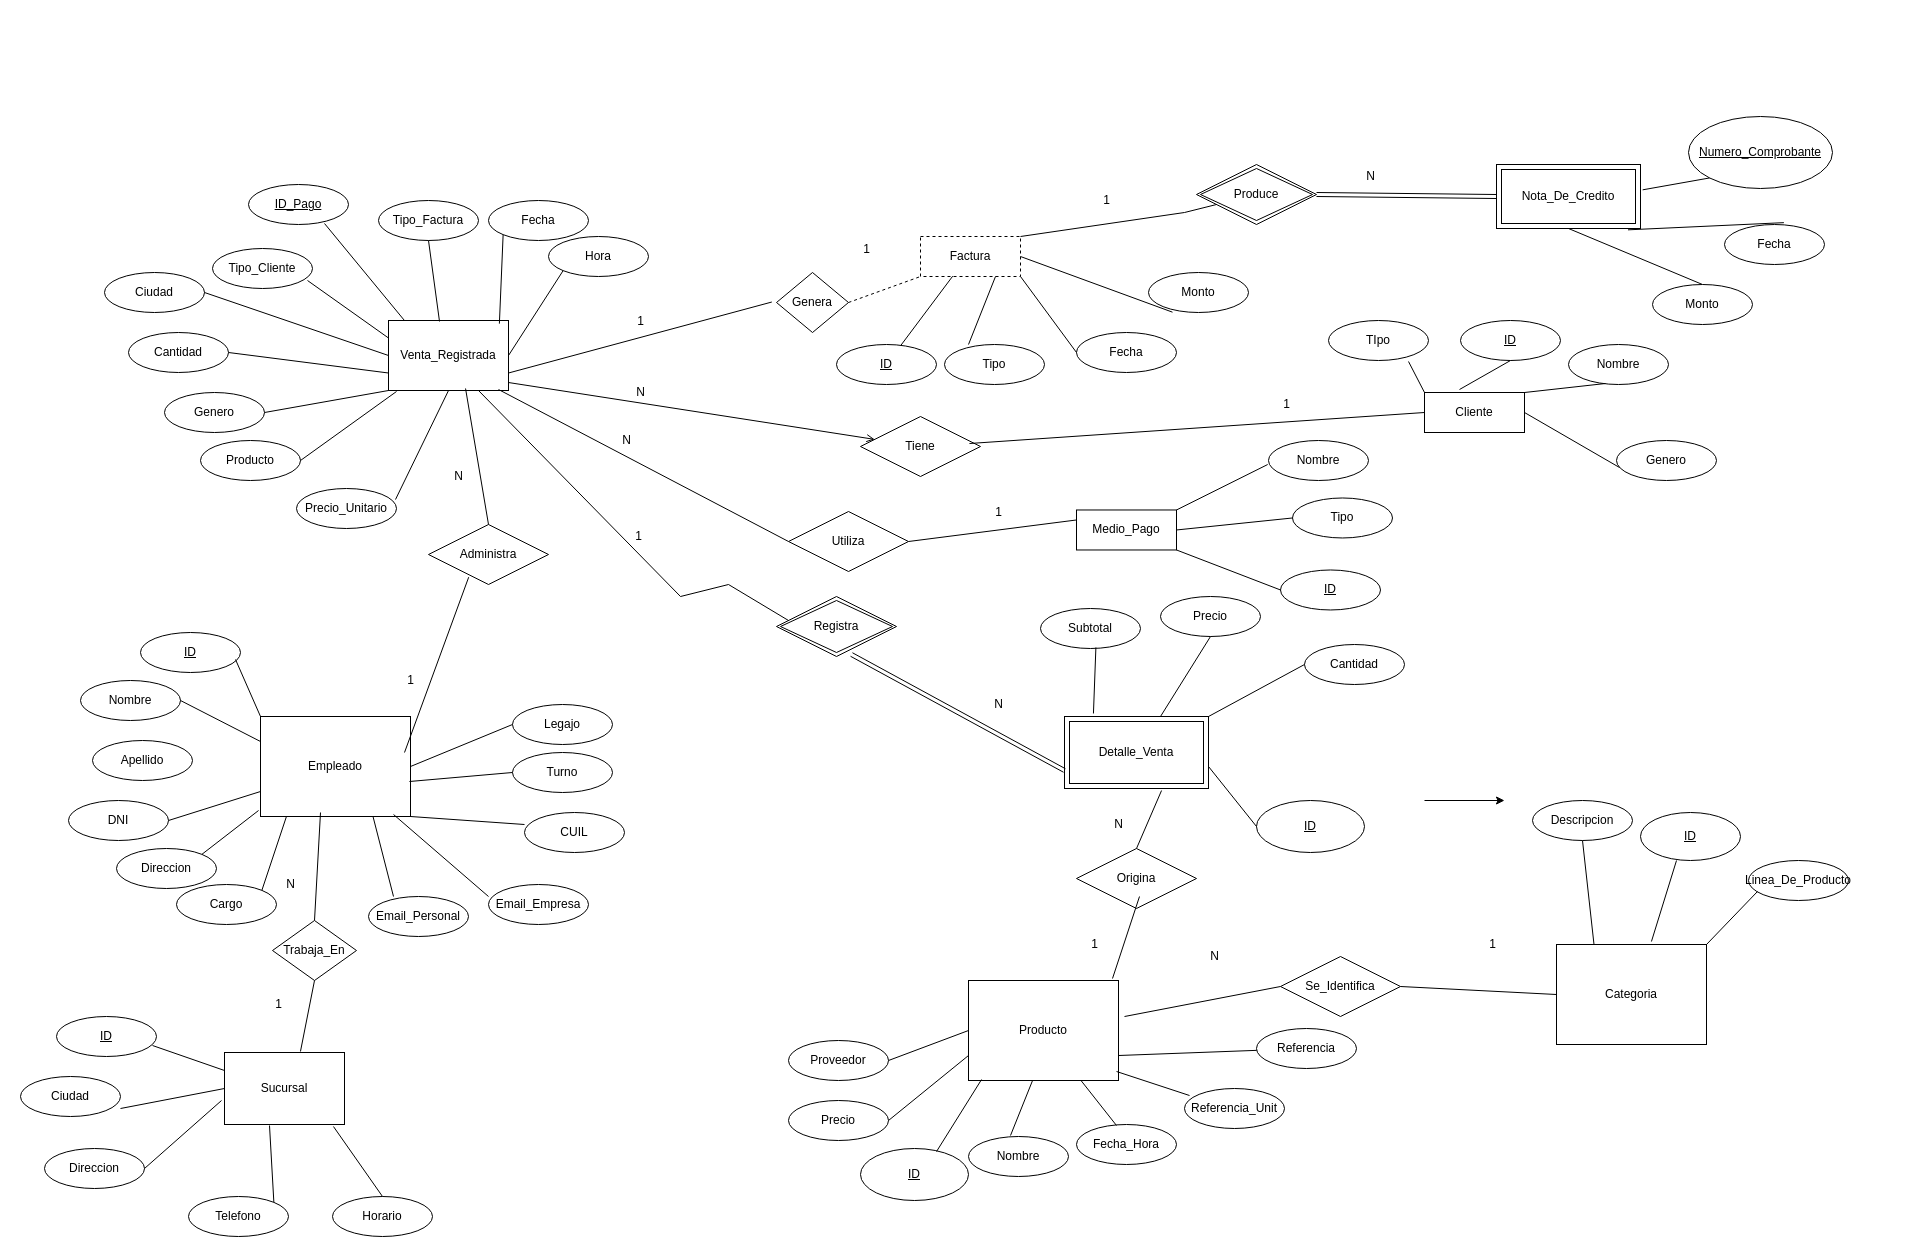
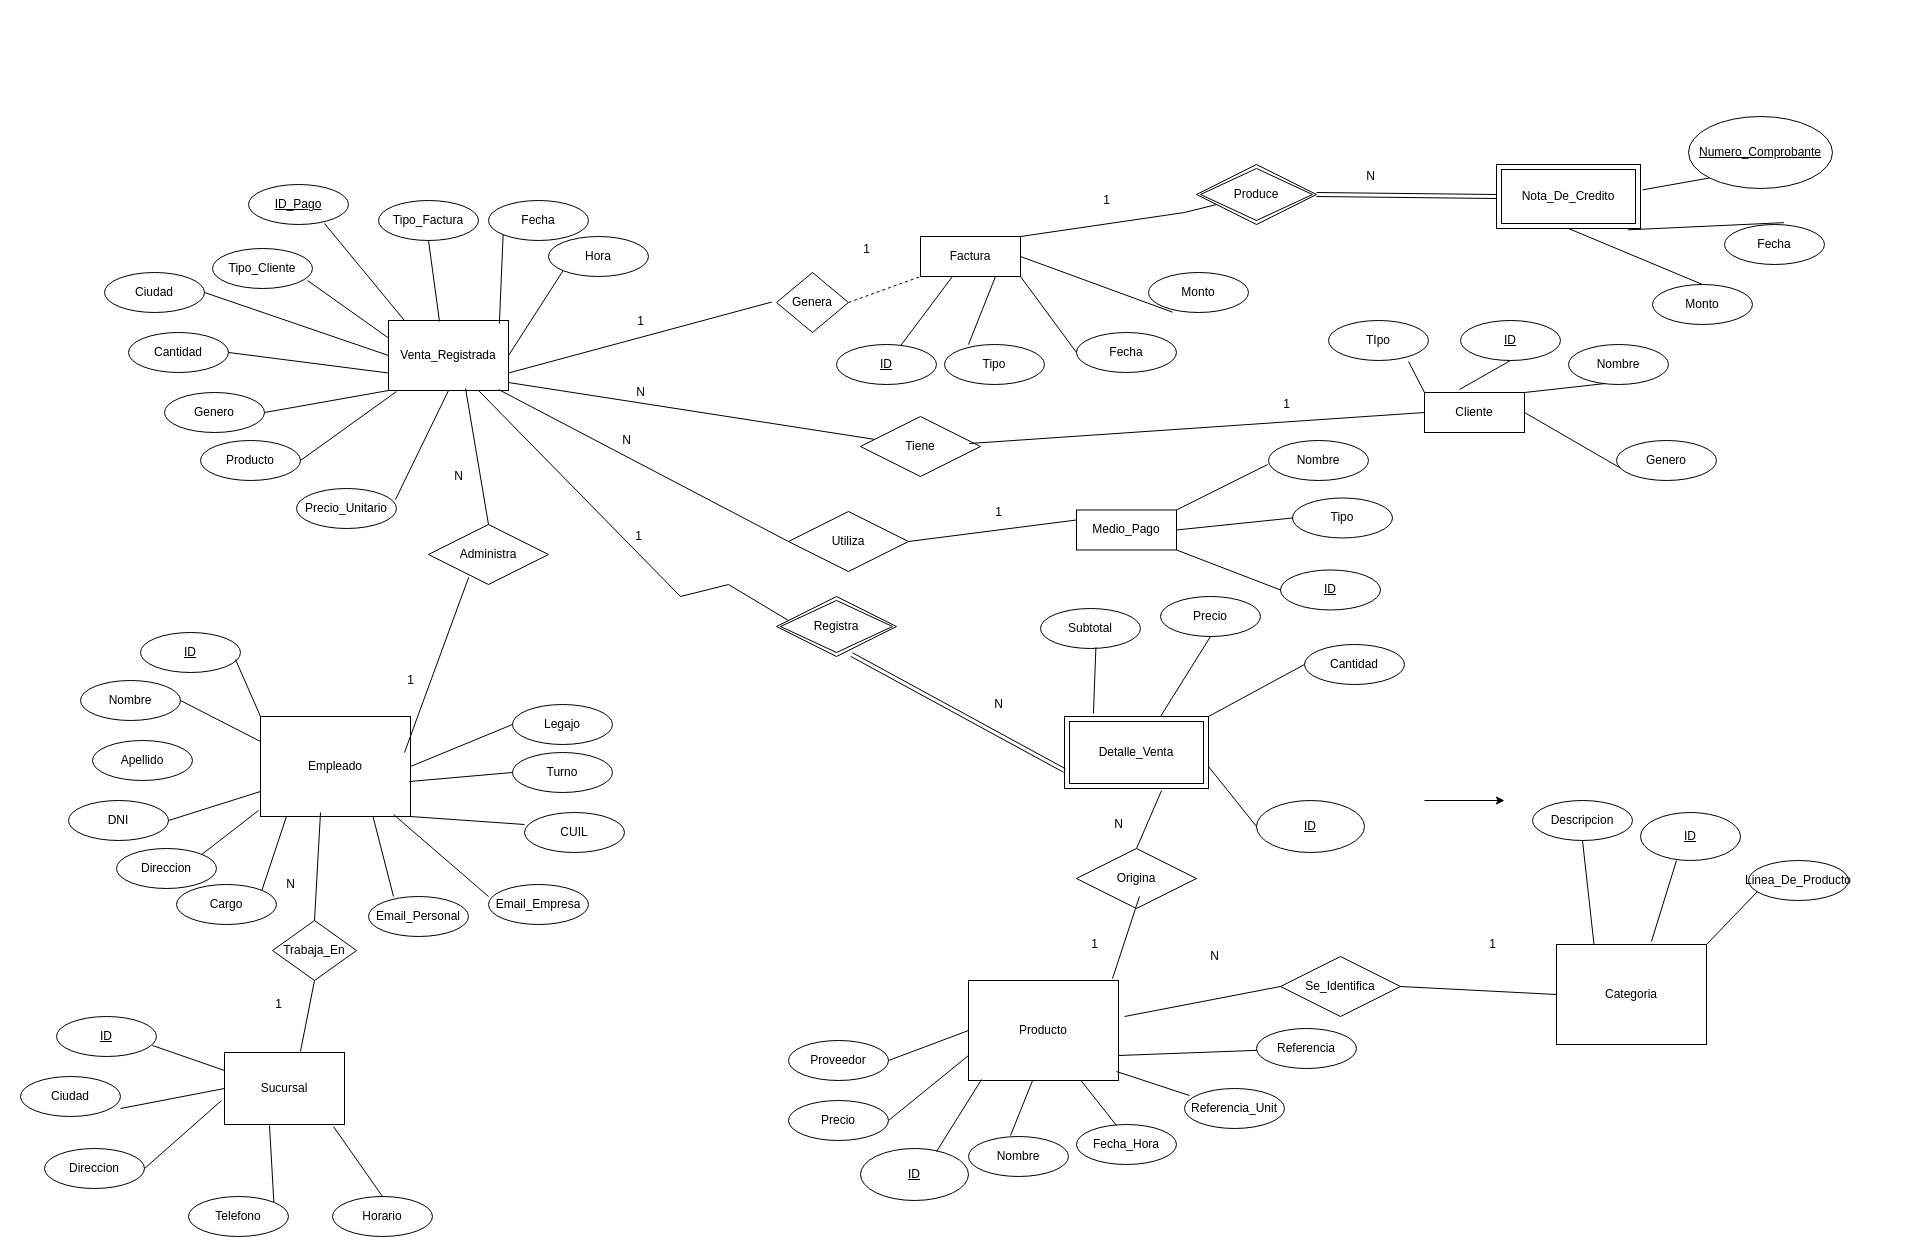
(971, 257) -> (971, 257)
(869, 438) -> (869, 438)
